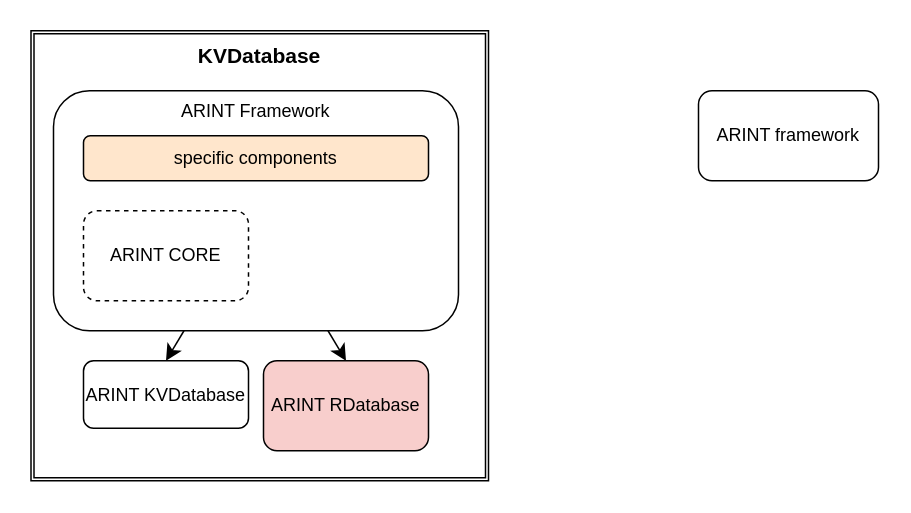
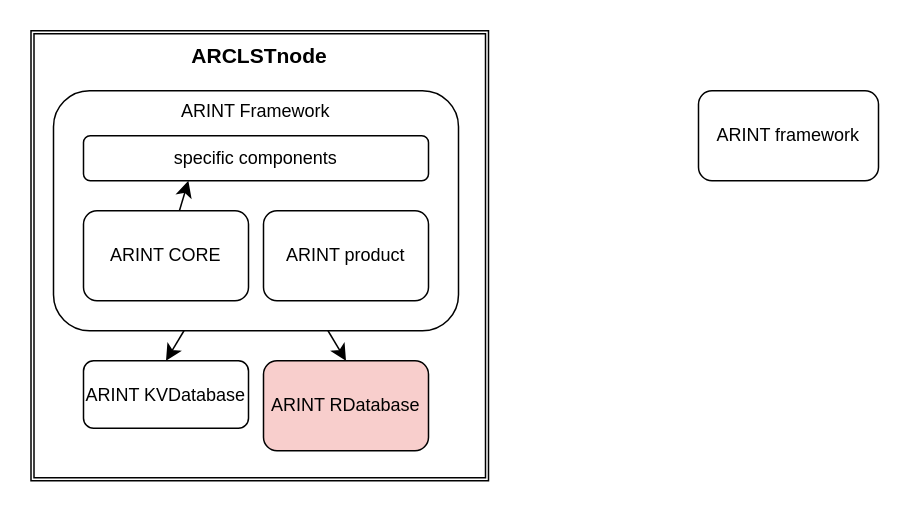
(260, 57) -> (260, 57)
(256, 158) -> (256, 158)
none -> (182, 203)
(166, 256) -> (166, 256)
none -> (346, 256)
